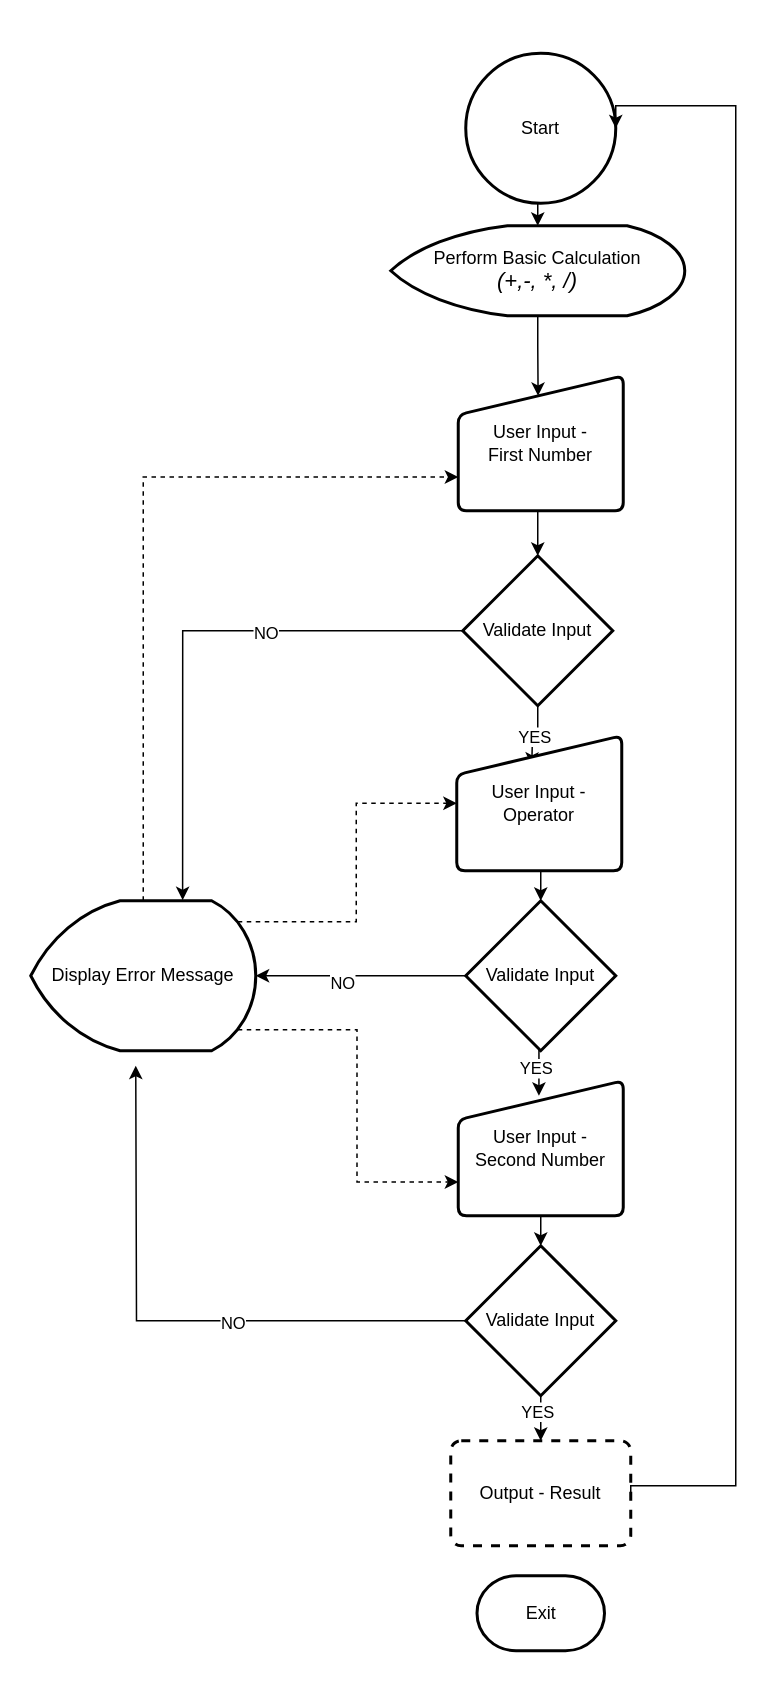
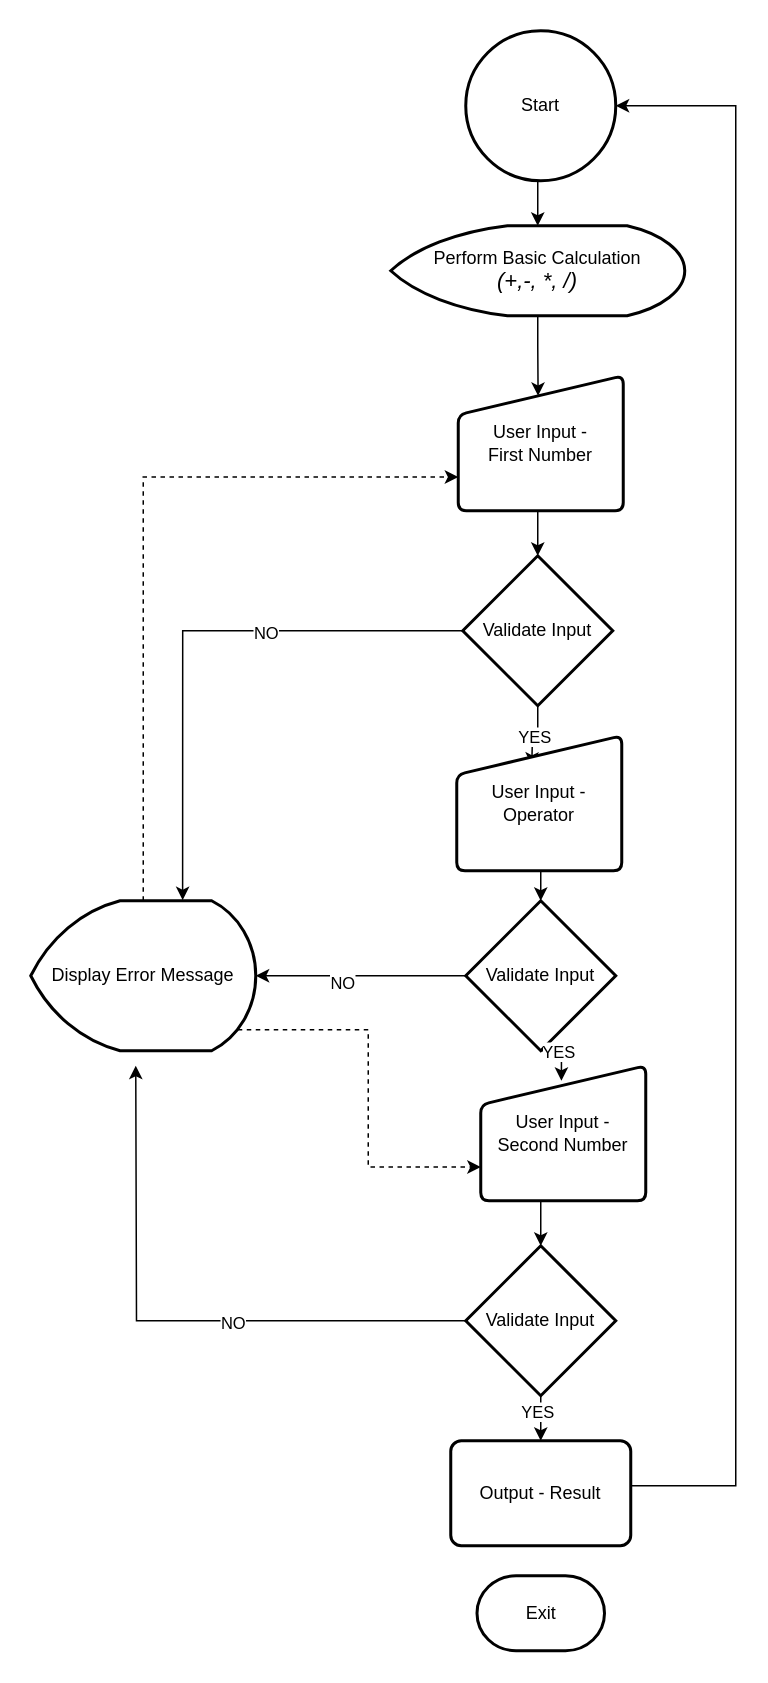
(541, 128) -> (541, 106)
(356, 877) -> none
(541, 1148) -> (563, 1133)
(541, 1493) -> (541, 1493)
